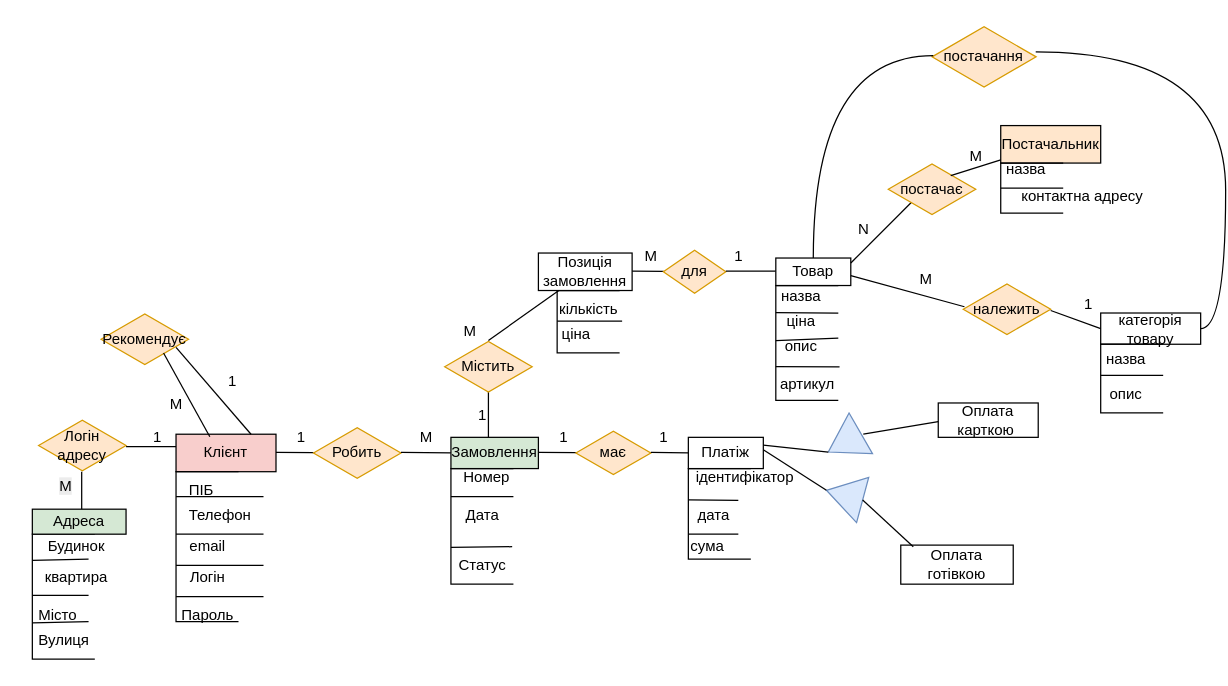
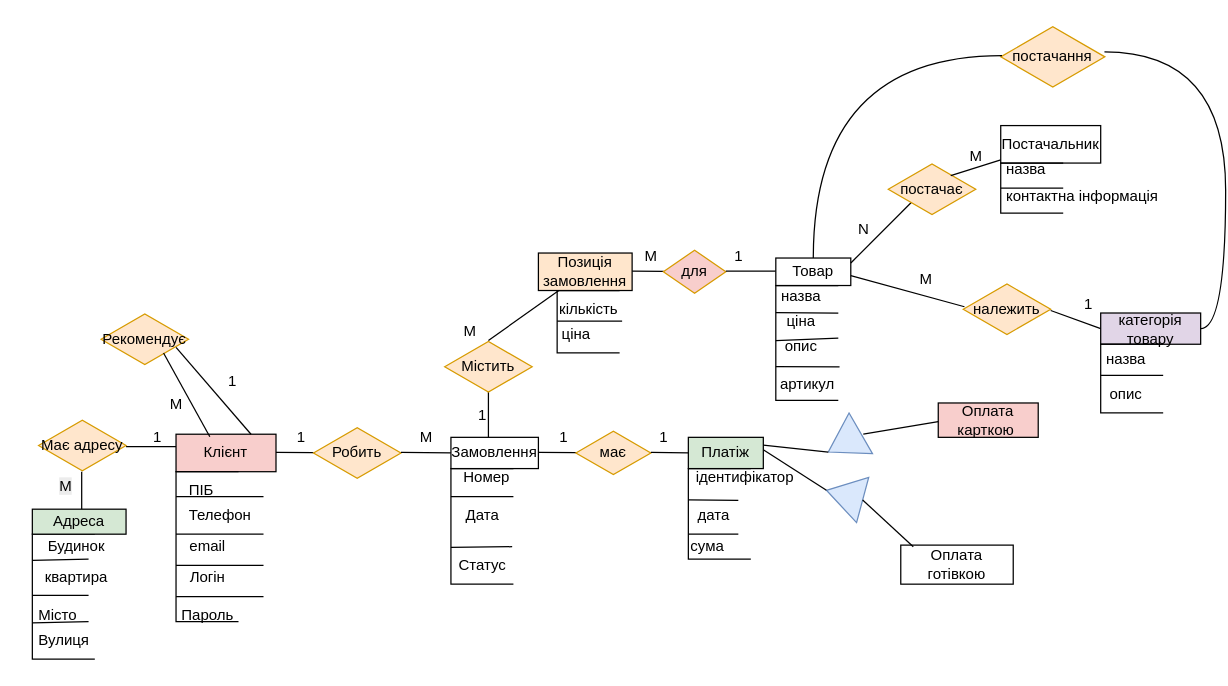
(984, 57) -> (1053, 57)
(1051, 144) -> (1051, 144)
(1083, 197) -> (1083, 197)
(585, 272) -> (585, 272)
(694, 272) -> (694, 272)
(1151, 329) -> (1151, 329)
(988, 420) -> (988, 420)
(82, 446) -> (82, 446)
(494, 453) -> (494, 453)
(726, 453) -> (726, 453)
